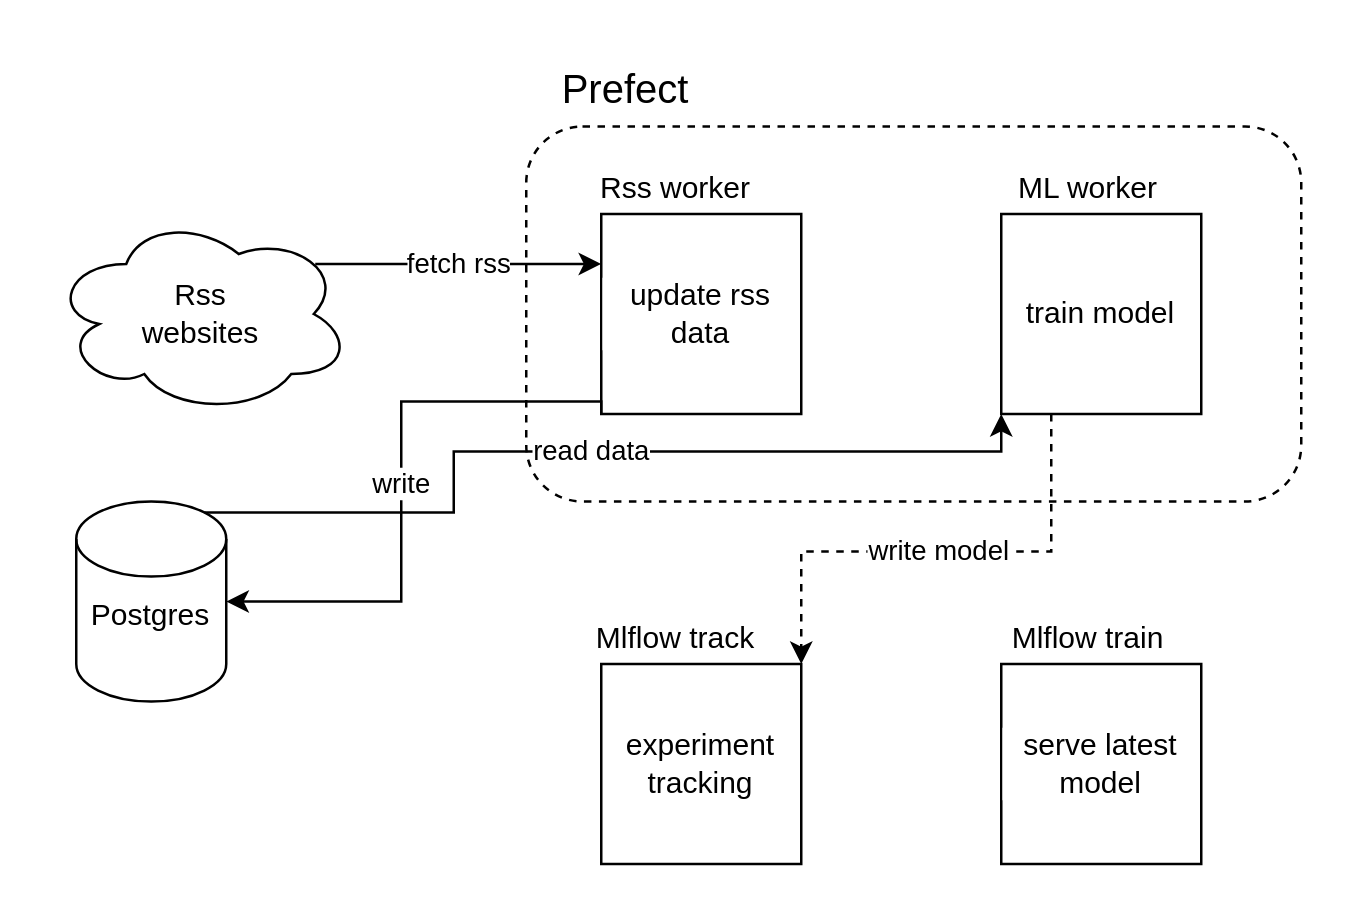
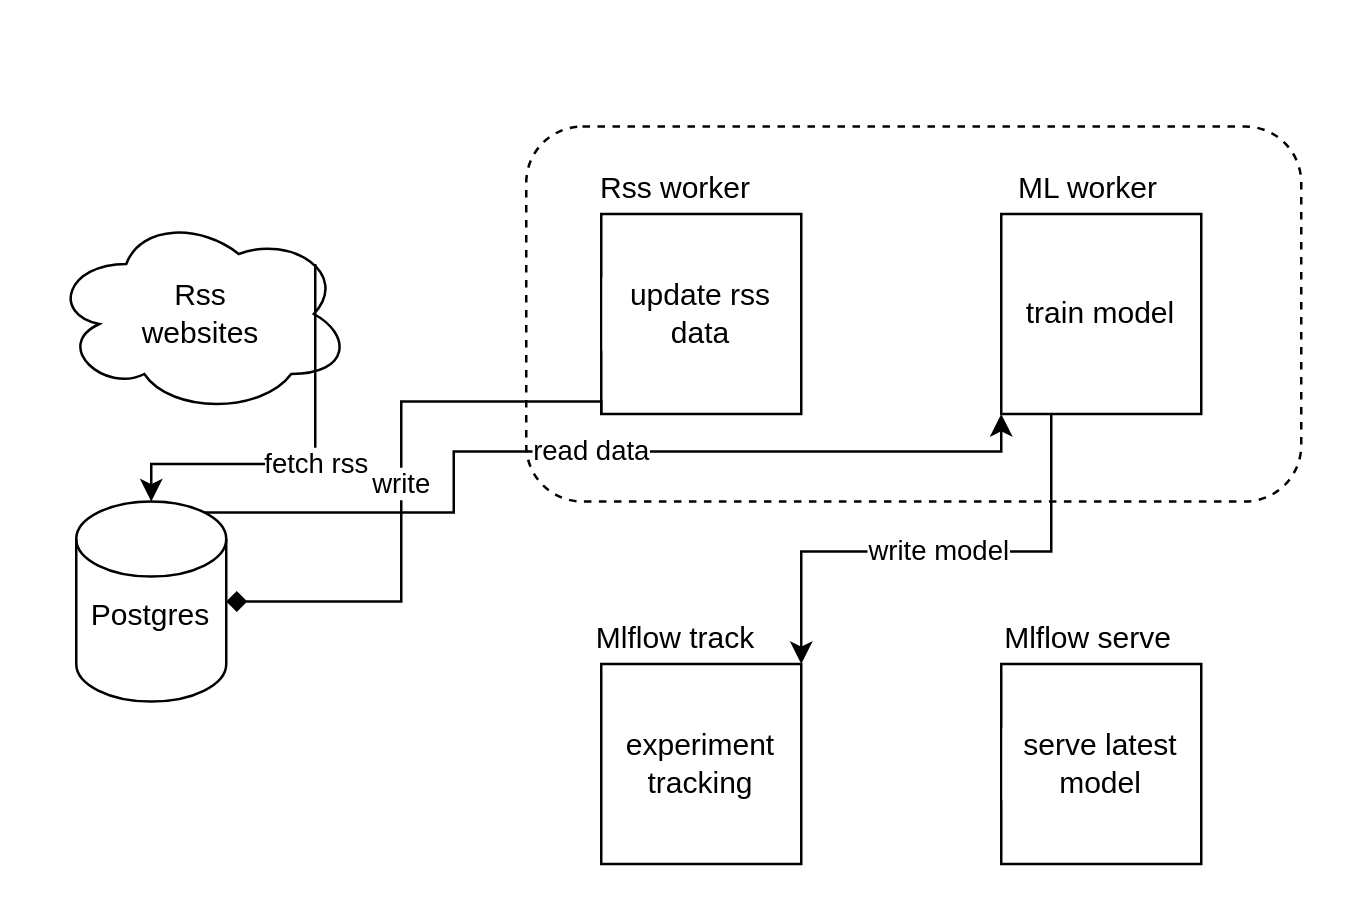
(626, 89) -> none
(380, 264) -> (215, 464)
(1051, 505) -> (1051, 505)
(245, 601) -> (247, 601)
(1089, 639) -> (1089, 639)
